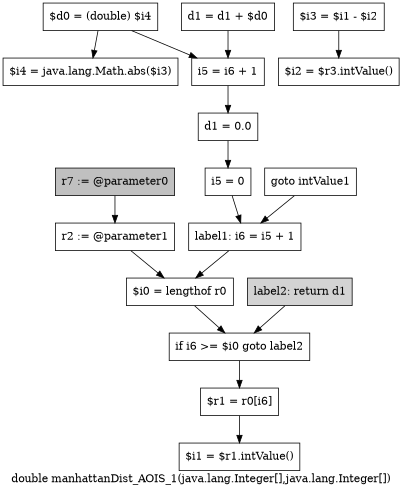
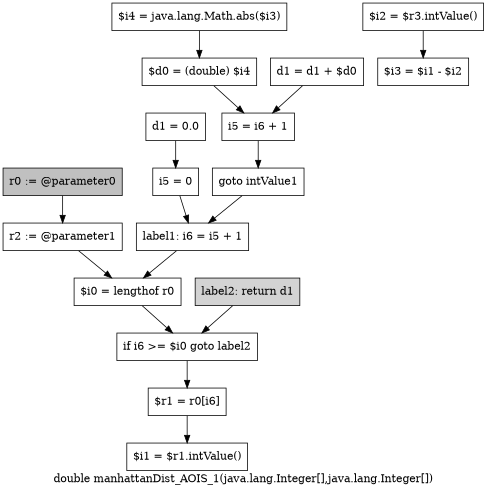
(96, 41) -> (199, 41)
(339, 41) -> (423, 41)
(228, 96) -> (258, 151)
(115, 182) -> (63, 182)
